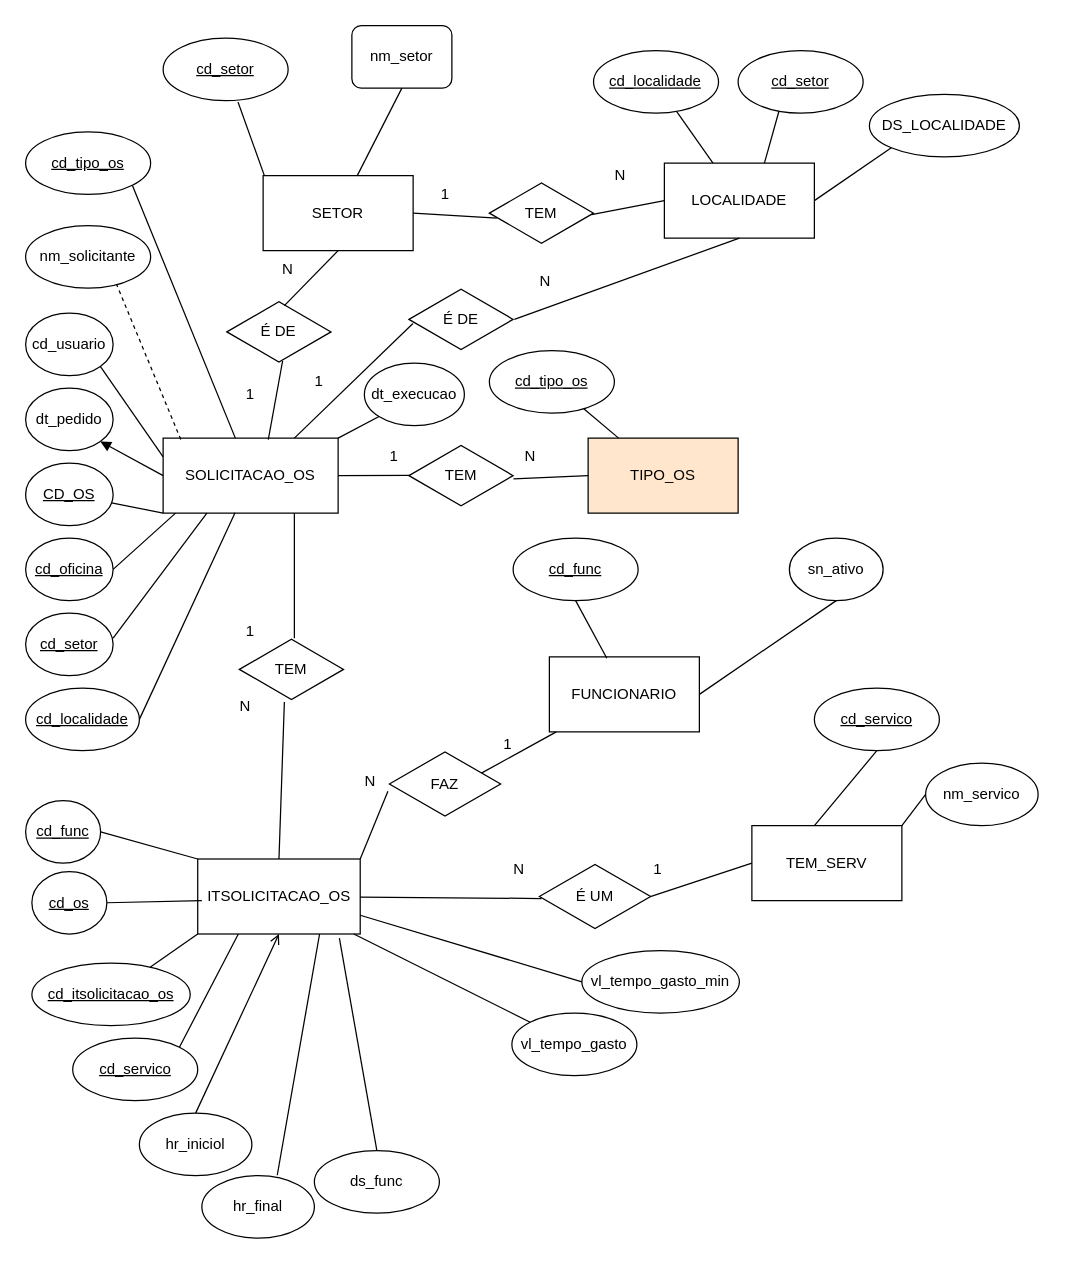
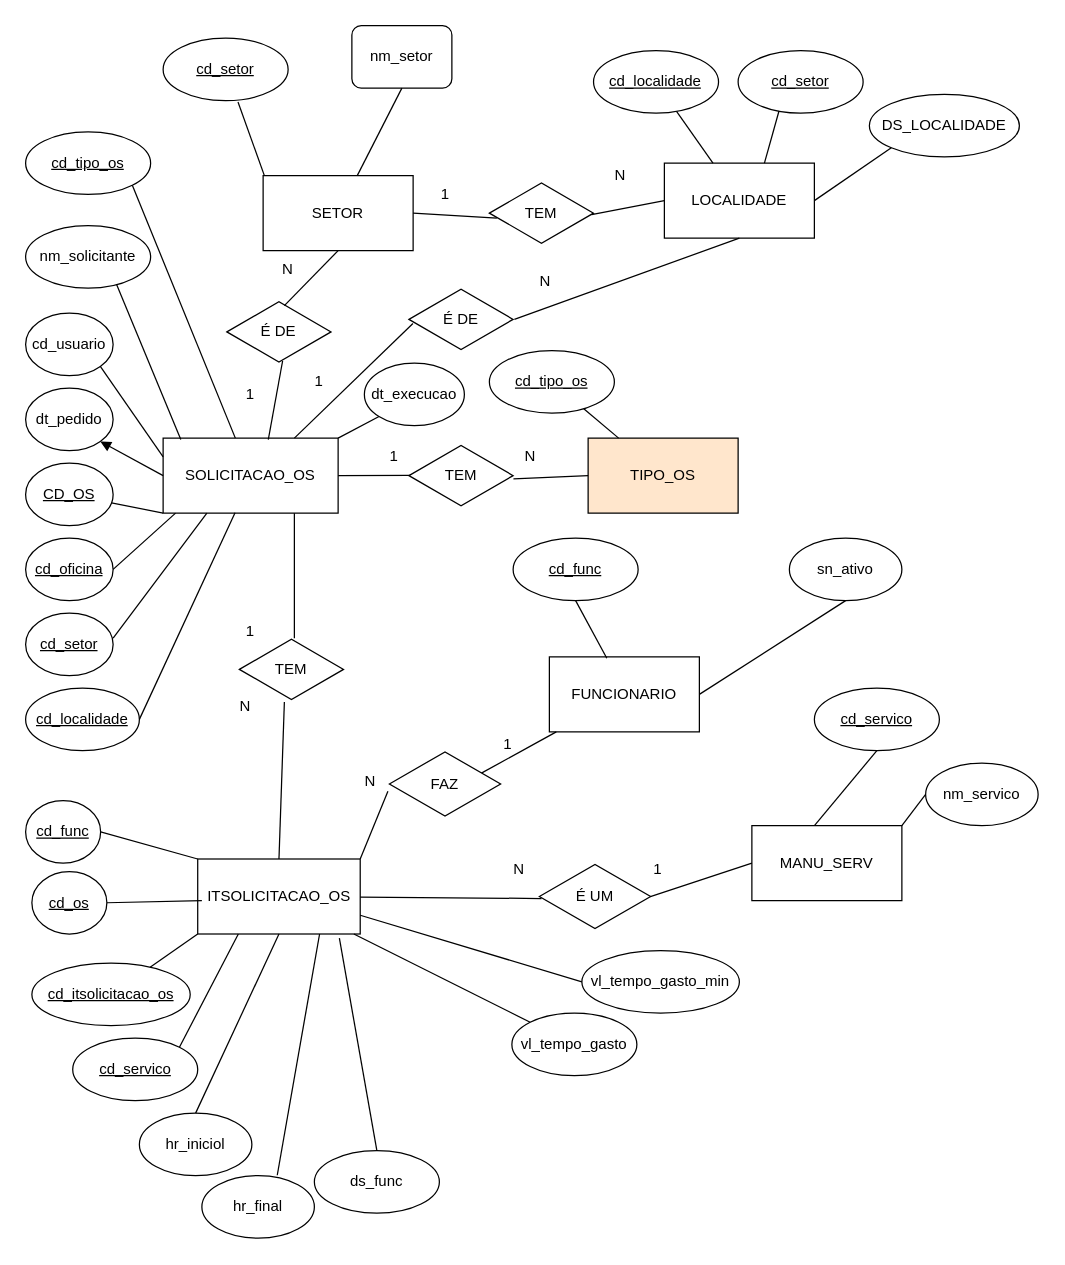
(148, 361) -> (148, 361)
(836, 569) -> (846, 569)
(827, 863) -> (827, 863)
(277, 939) -> (277, 938)
